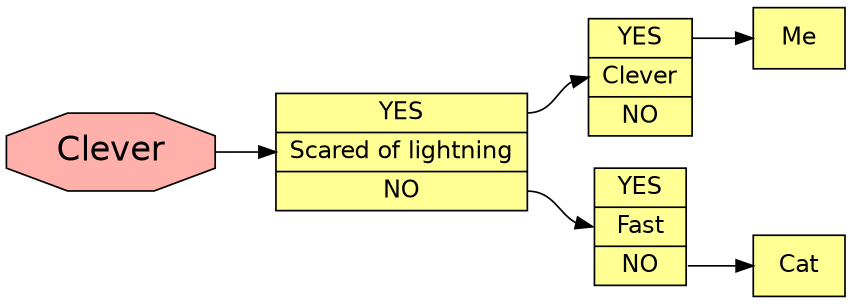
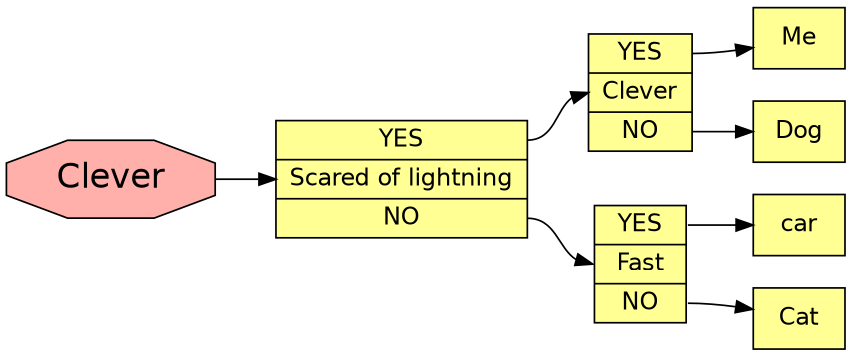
none -> (799, 132)
none -> (799, 225)
